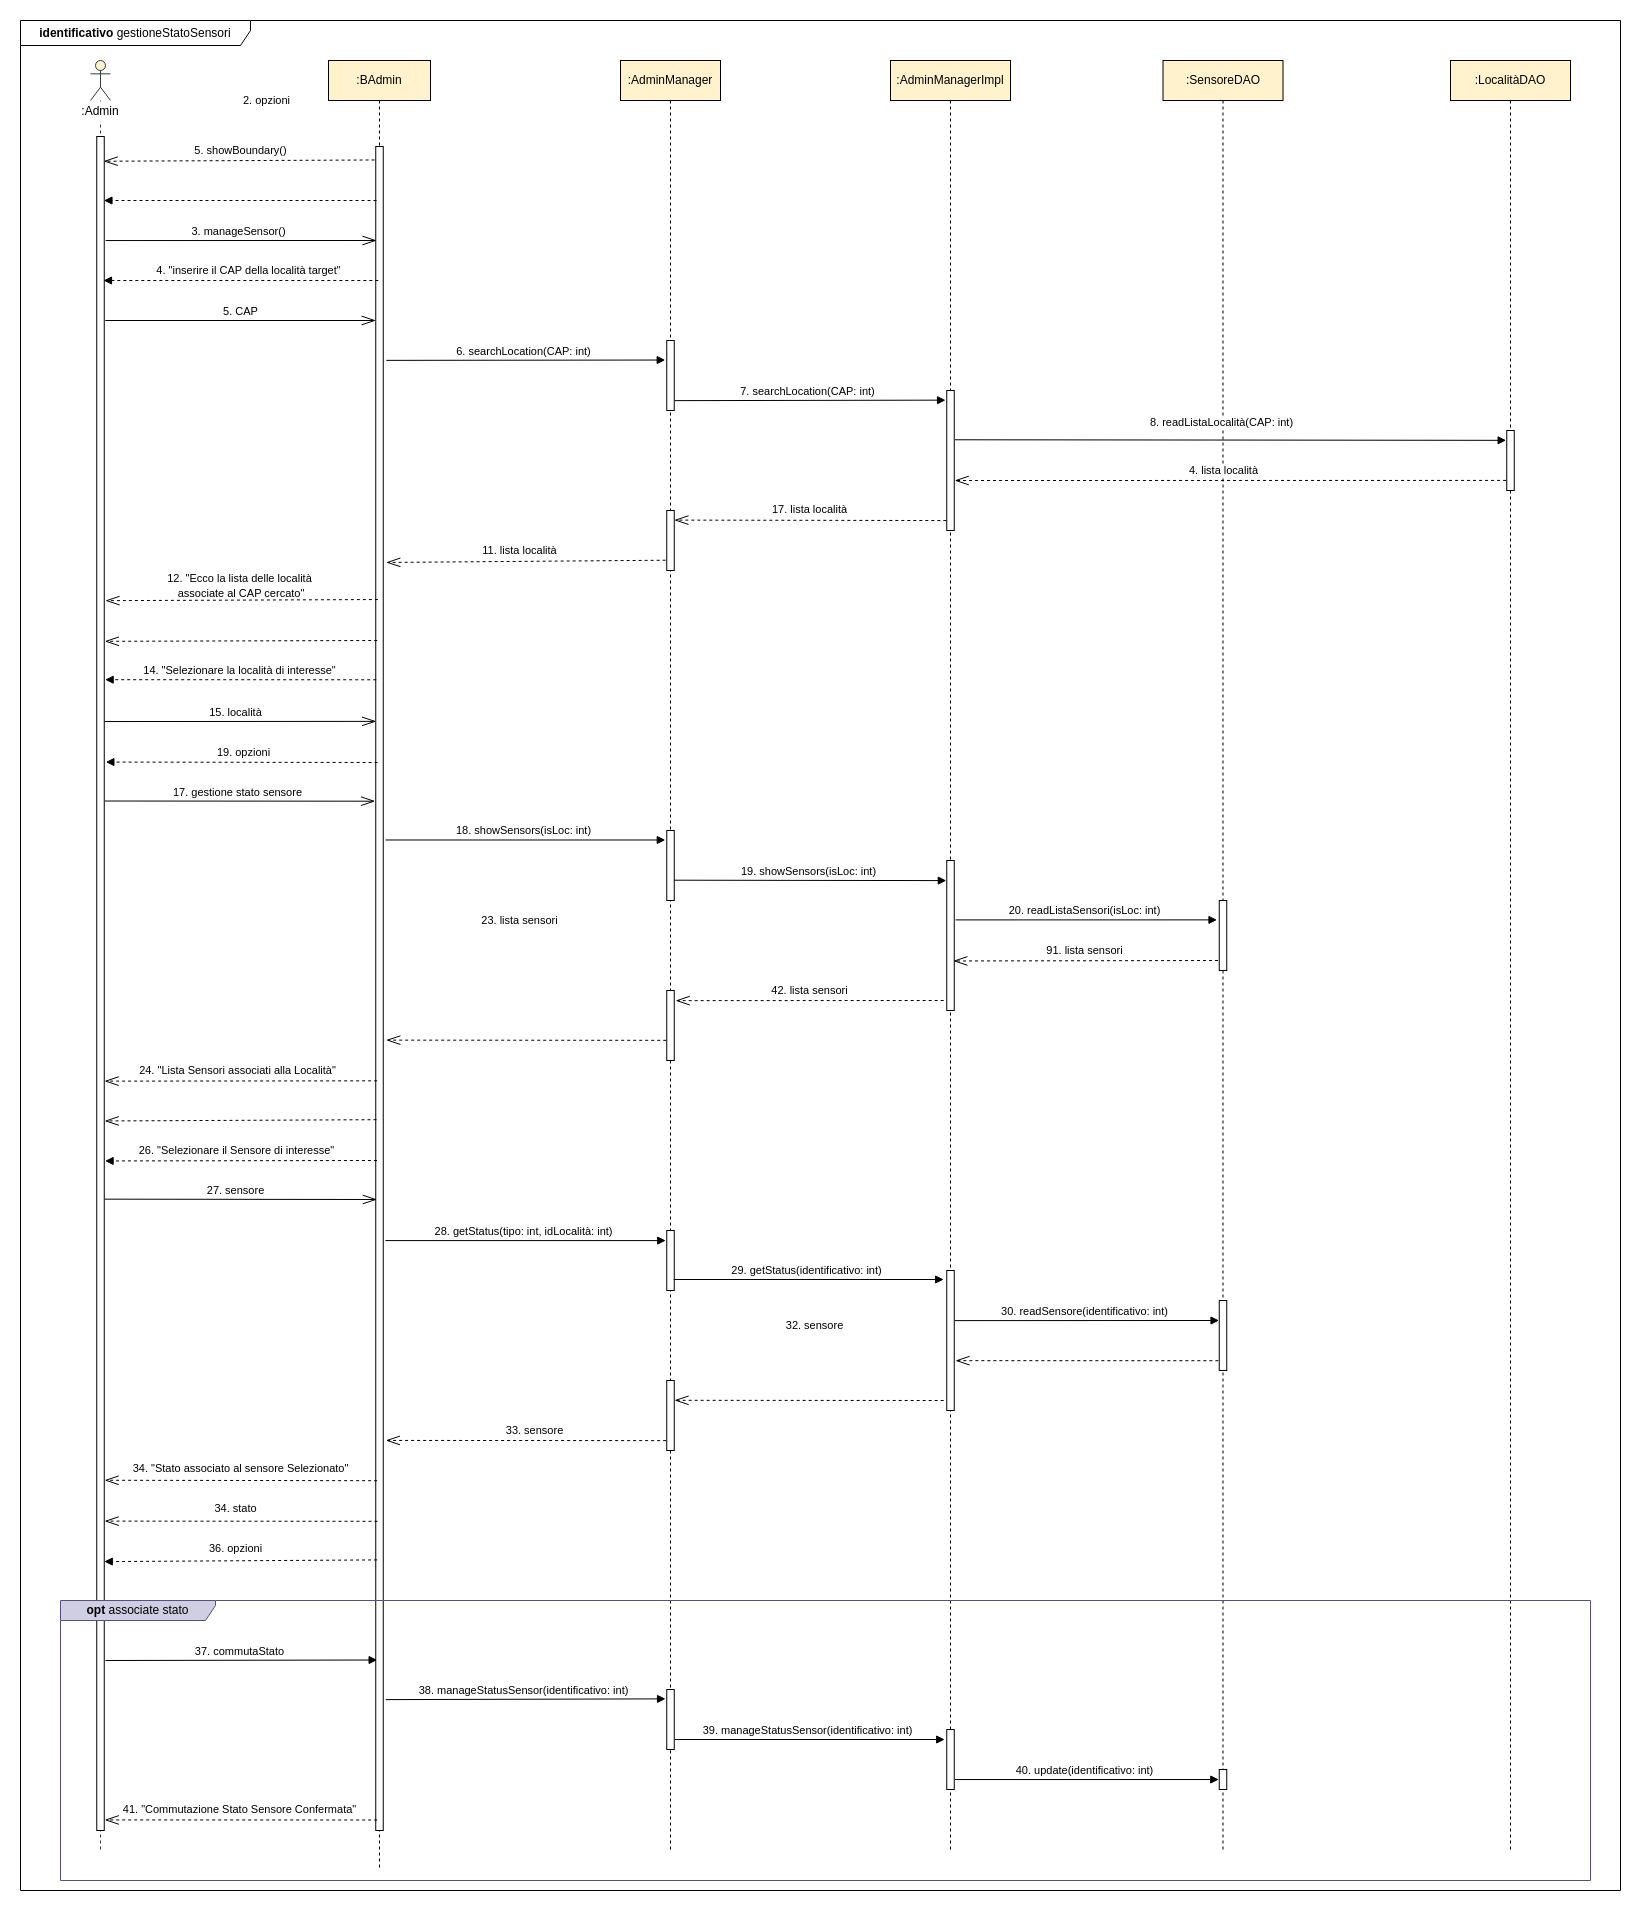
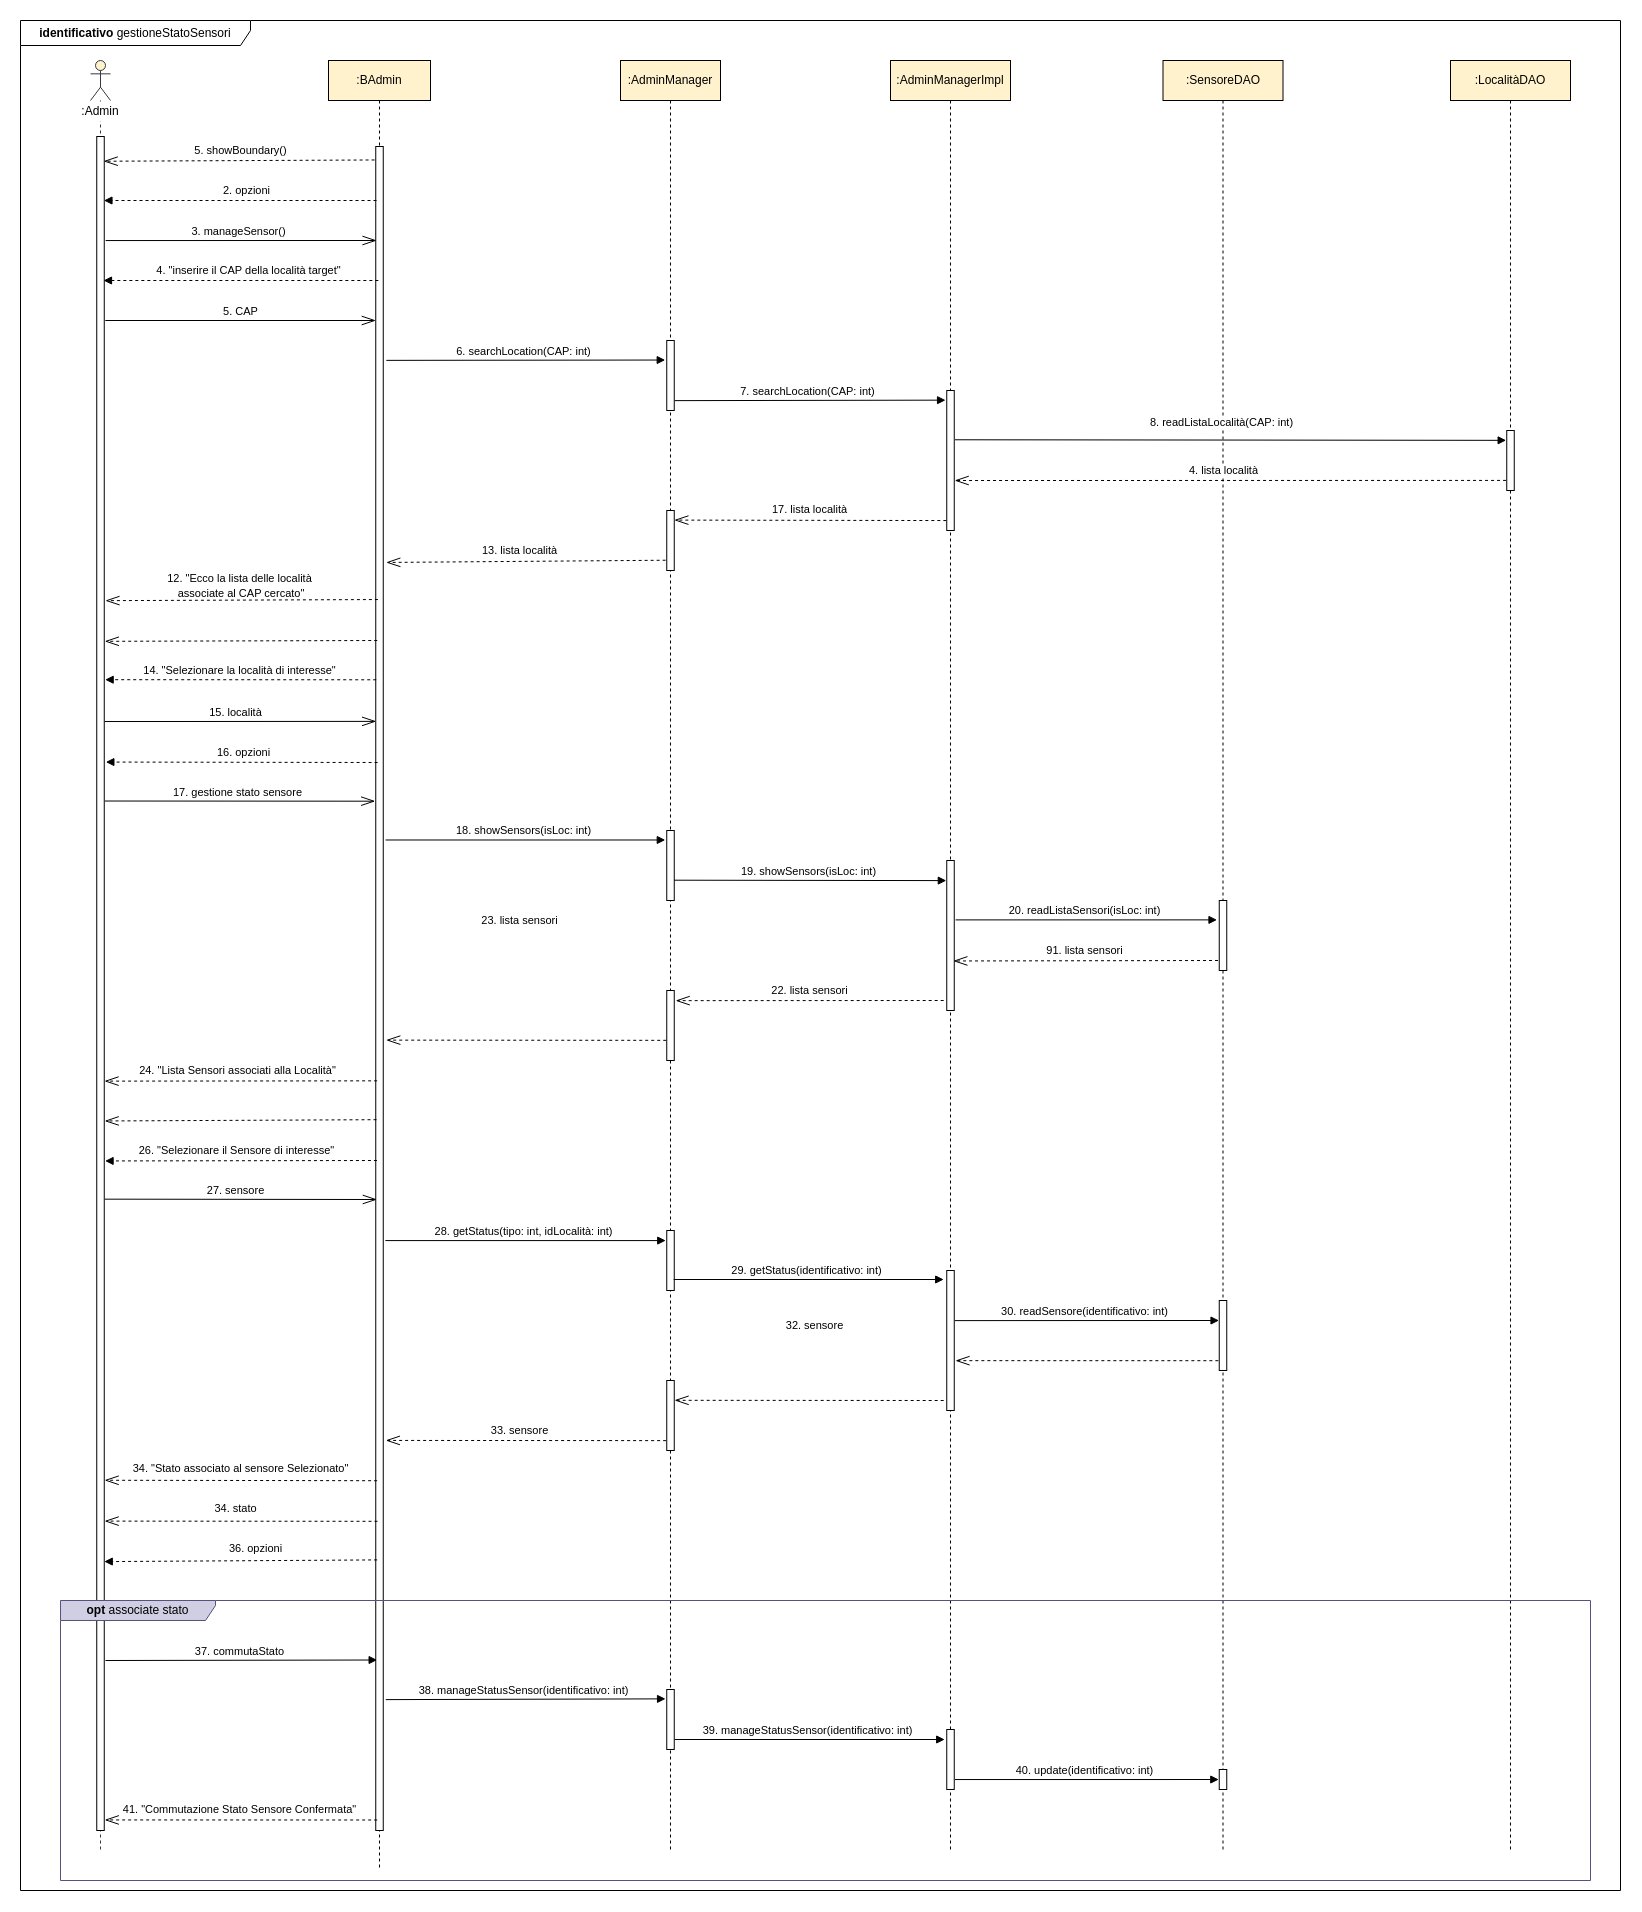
(267, 101) -> (247, 191)
(520, 551) -> (520, 551)
(244, 753) -> (244, 753)
(810, 991) -> (810, 991)
(535, 1431) -> (520, 1431)
(235, 1549) -> (255, 1549)
